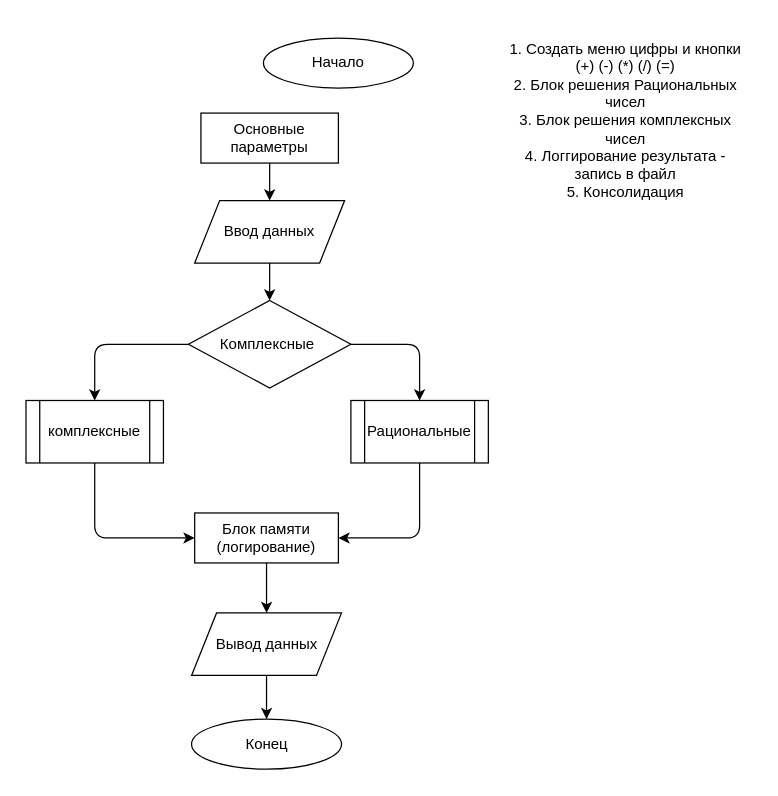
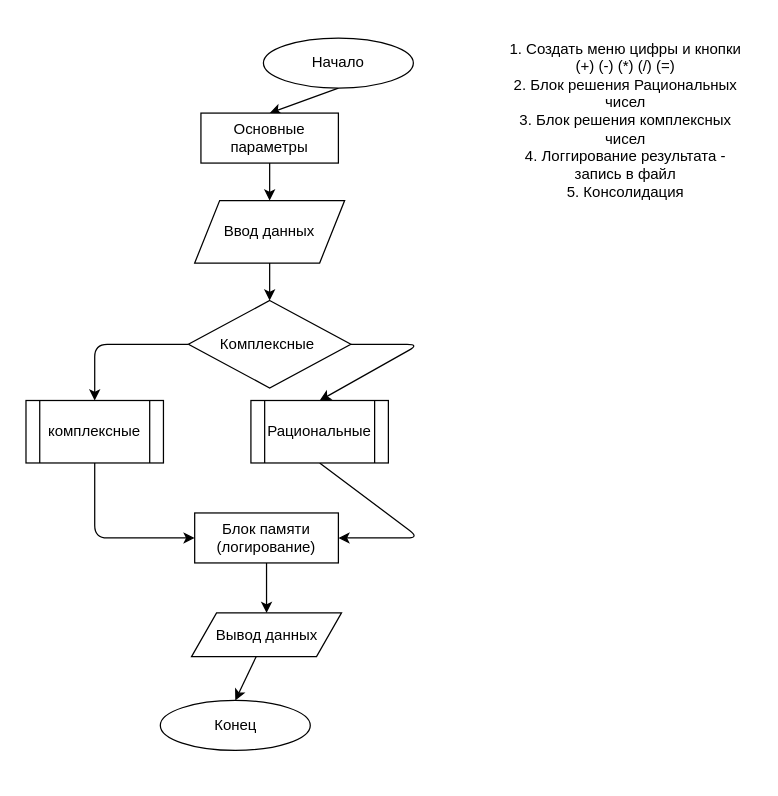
none -> (308, 99)
(419, 432) -> (319, 432)
(266, 644) -> (266, 635)
(266, 744) -> (235, 726)
